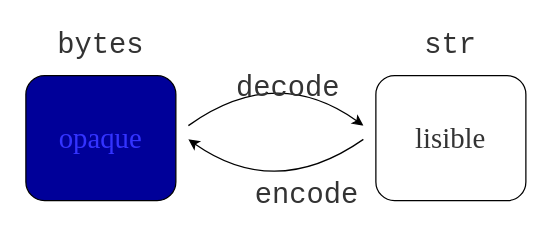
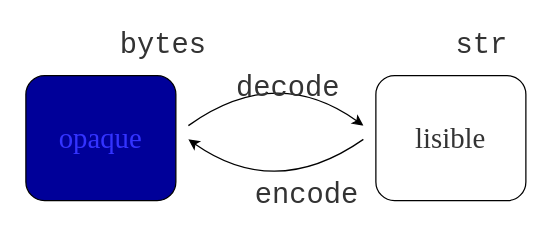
(101, 44) -> (163, 44)
(451, 44) -> (482, 44)
